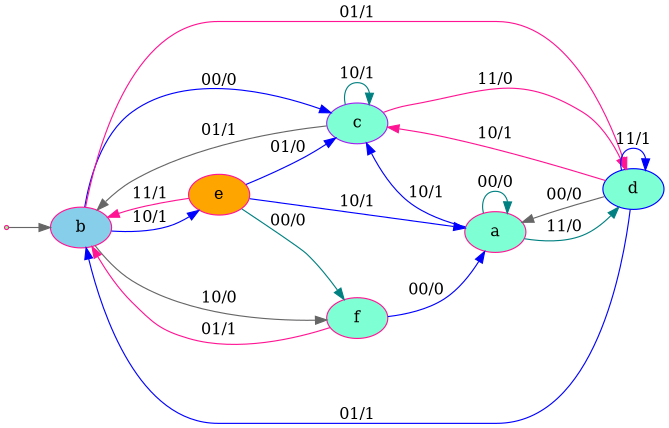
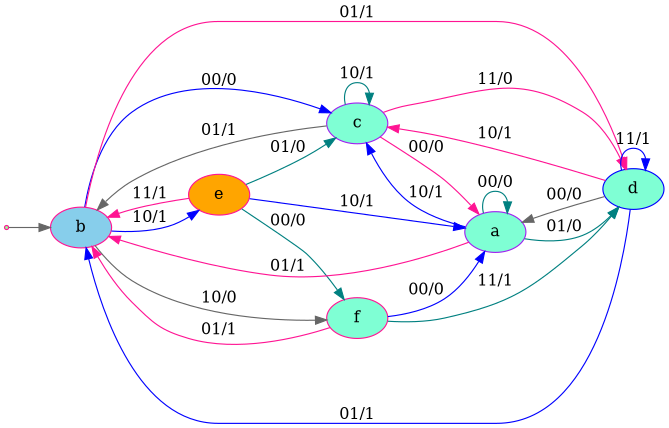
(287, 166) -> (287, 166)
none -> (428, 168)
(564, 227) -> (564, 227)
(495, 232) -> (495, 232)
none -> (294, 277)
none -> (512, 296)
